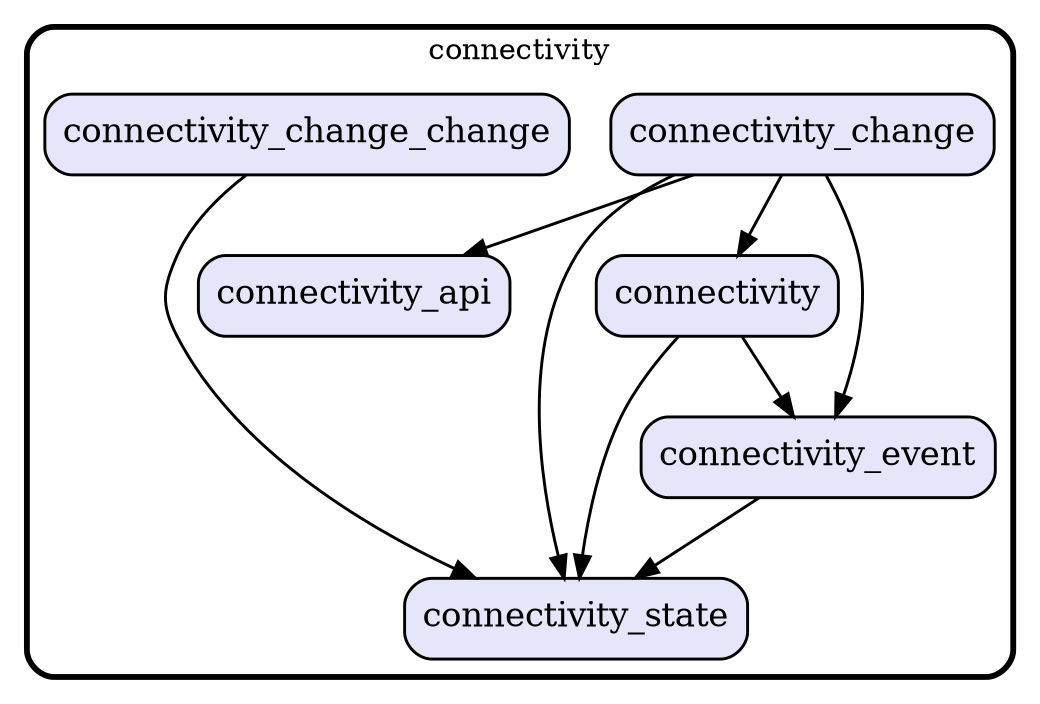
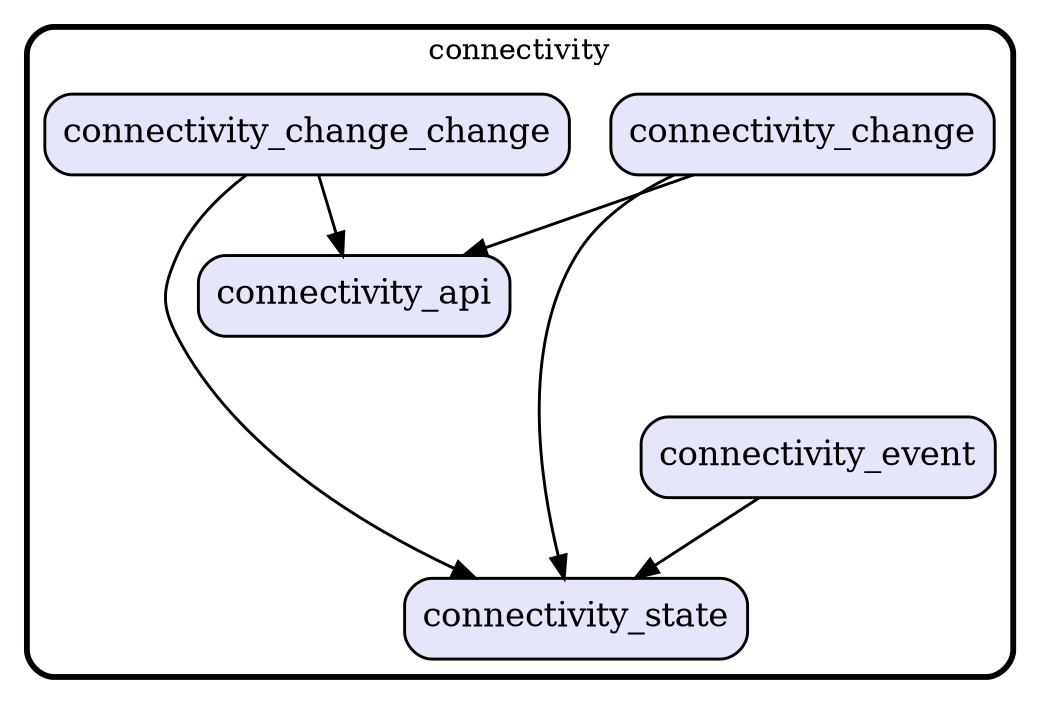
none -> (327, 205)
(862, 283) -> none
(717, 296) -> none
